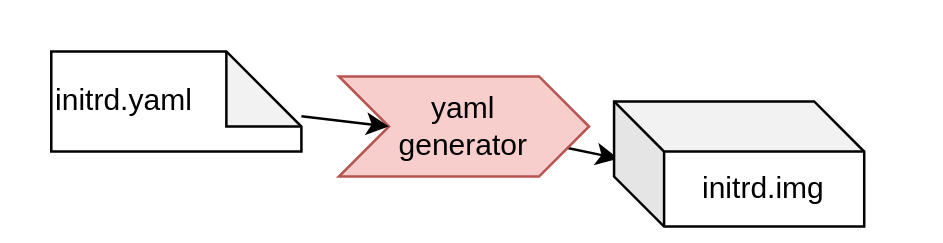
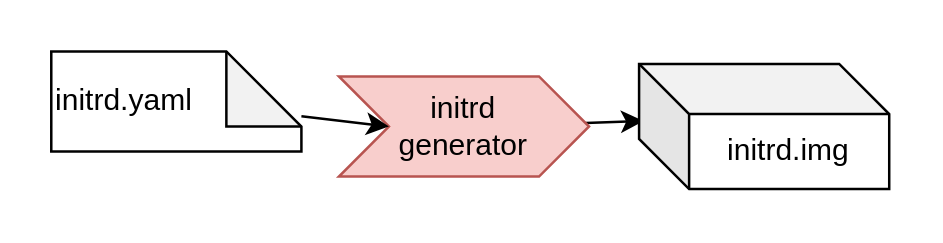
(464, 126) -> (464, 126)
(739, 164) -> (764, 126)
